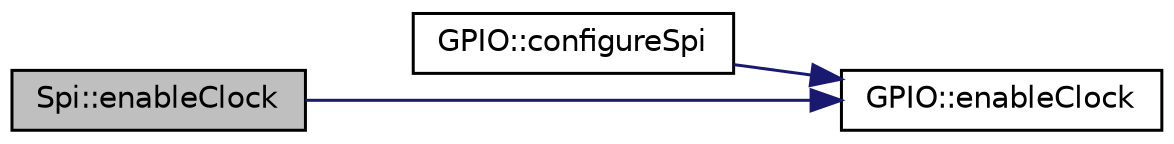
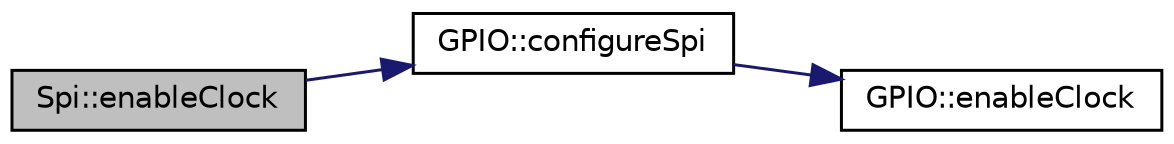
(558, 100) -> (344, 75)
